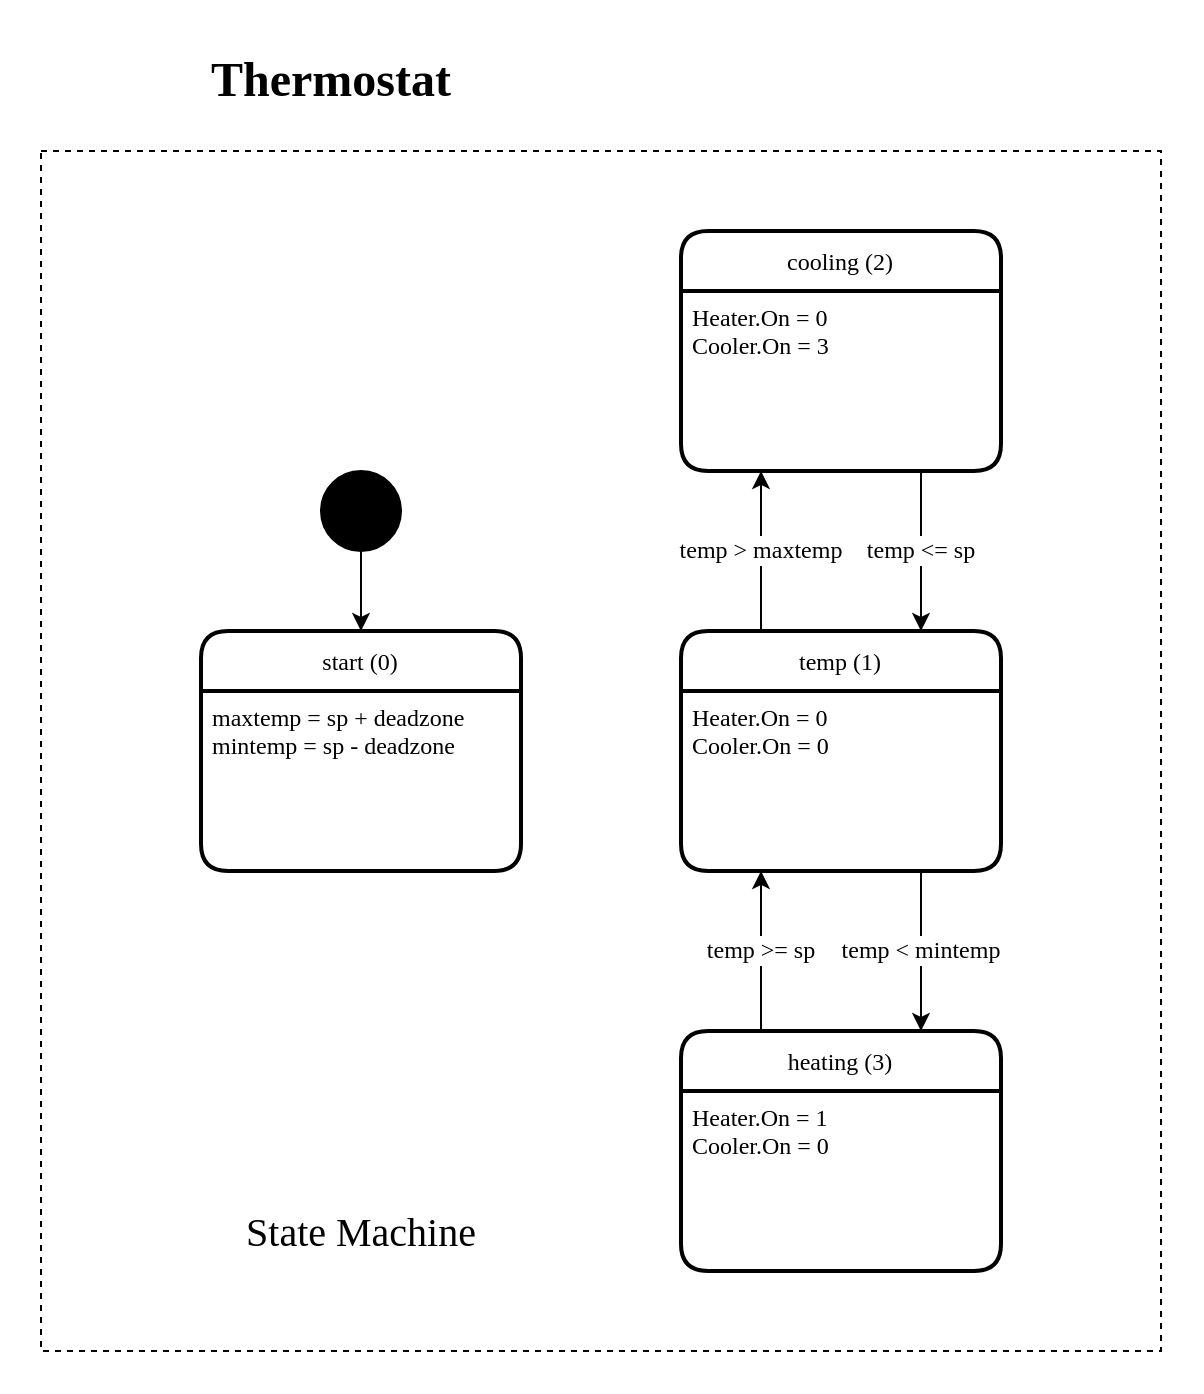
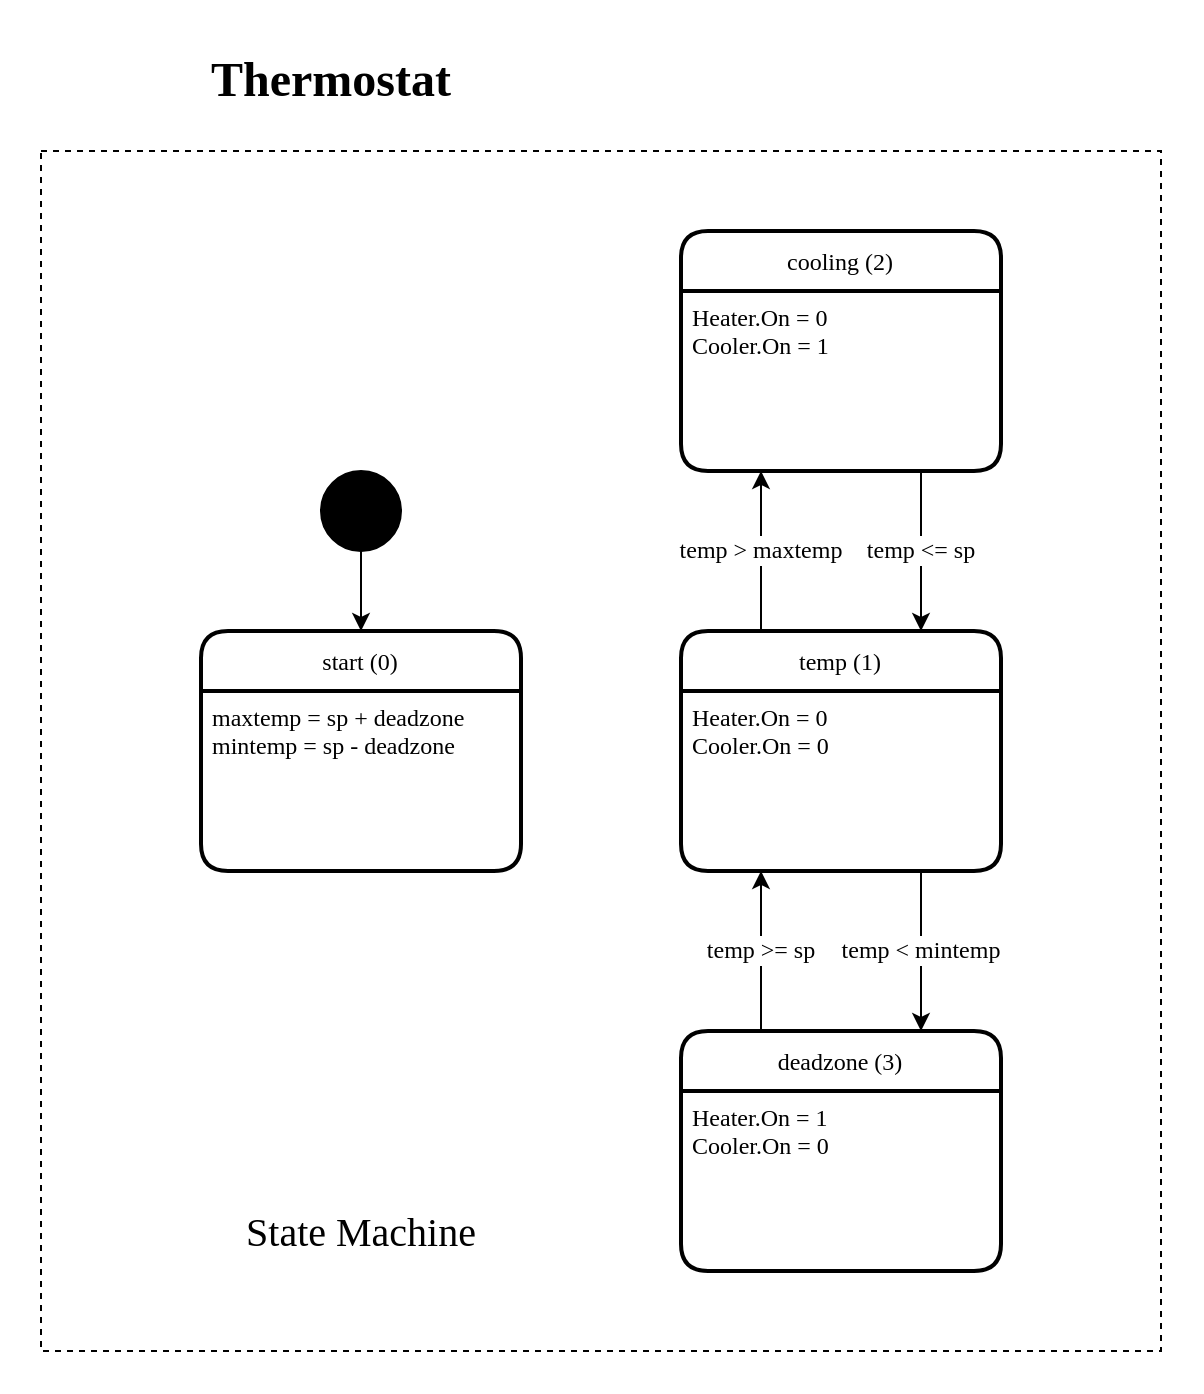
(770, 318) -> (770, 318)
(840, 1062) -> (840, 1062)
